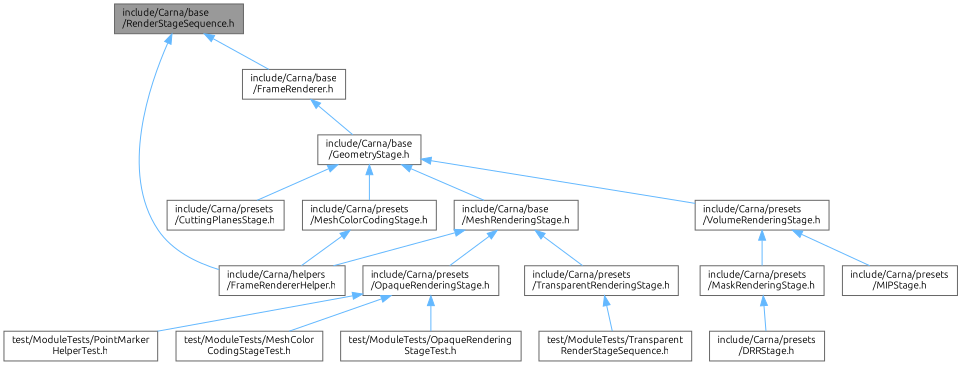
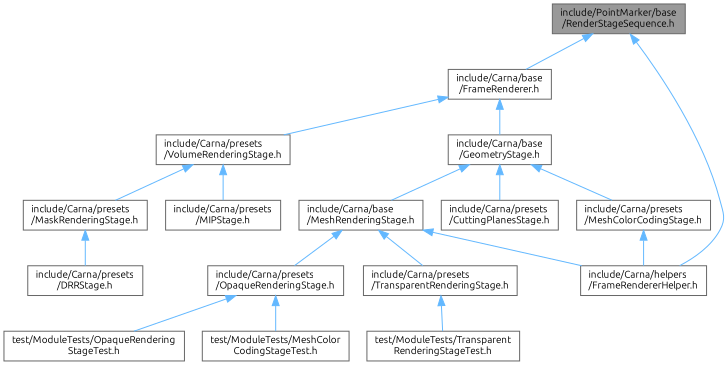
(179, 19) -> (619, 19)
(563, 182) -> (361, 117)
(81, 346) -> none
(615, 346) -> (443, 346)
